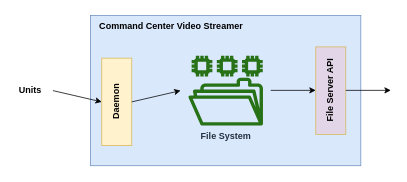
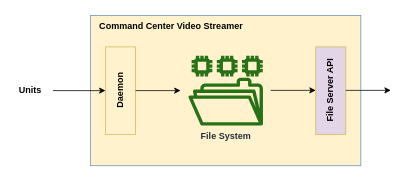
(168, 26) -> (168, 26)
(117, 102) -> (120, 90)
